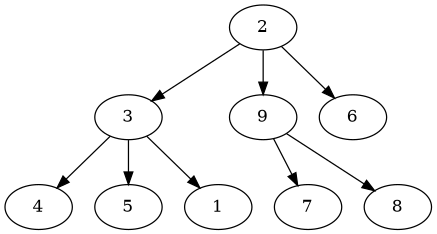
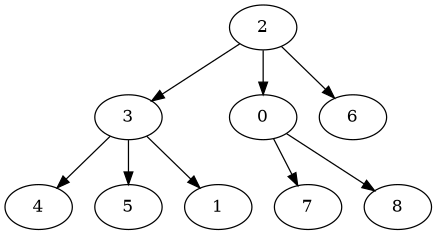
(263, 117) -> (263, 117)
